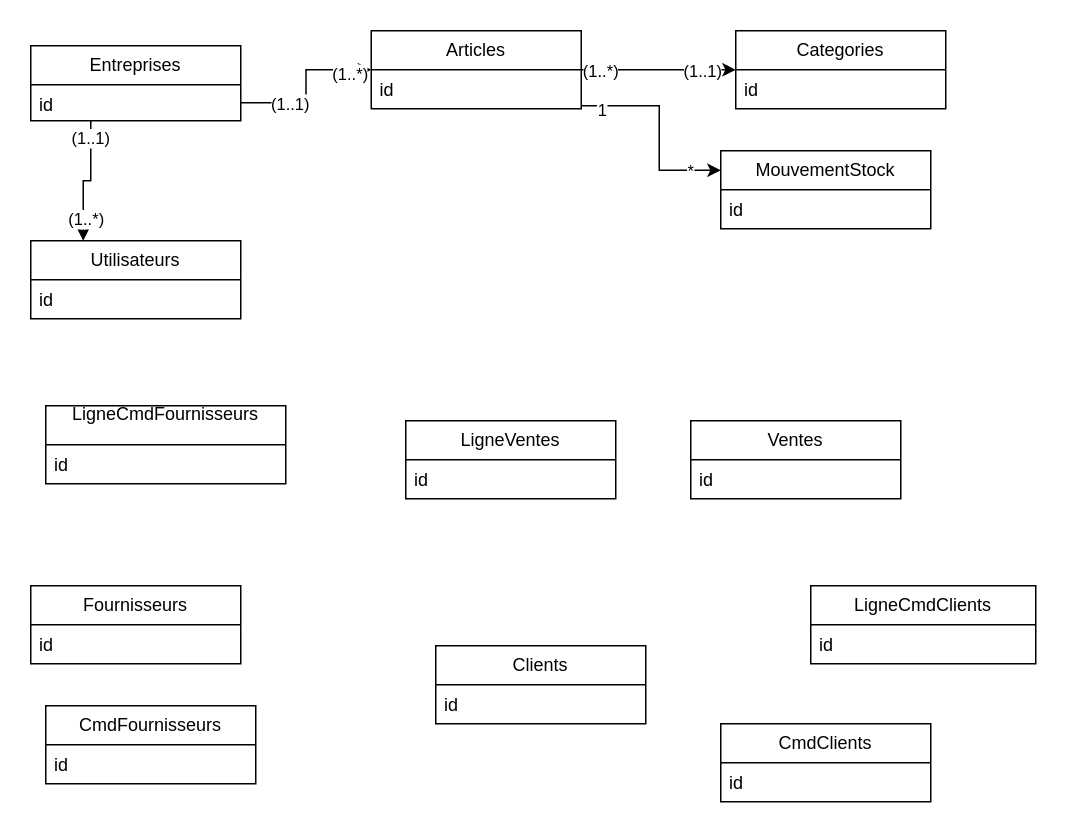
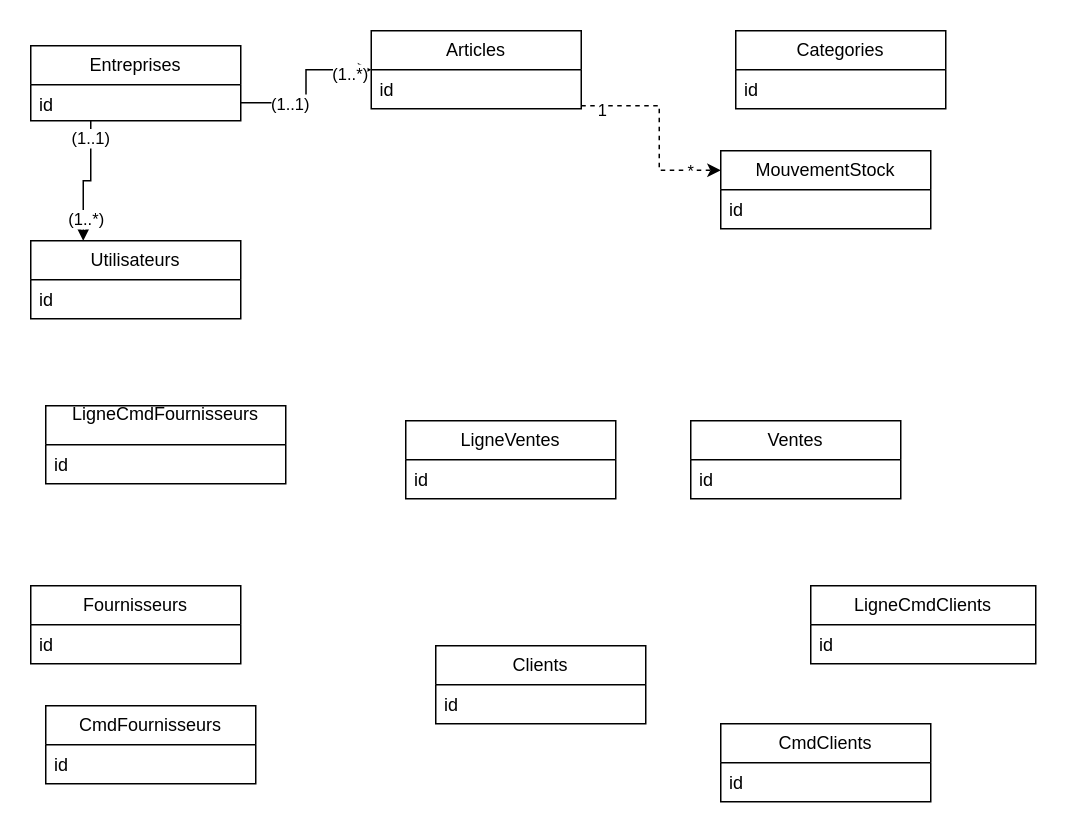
(651, 70) -> none
(659, 137) -> (659, 137)
